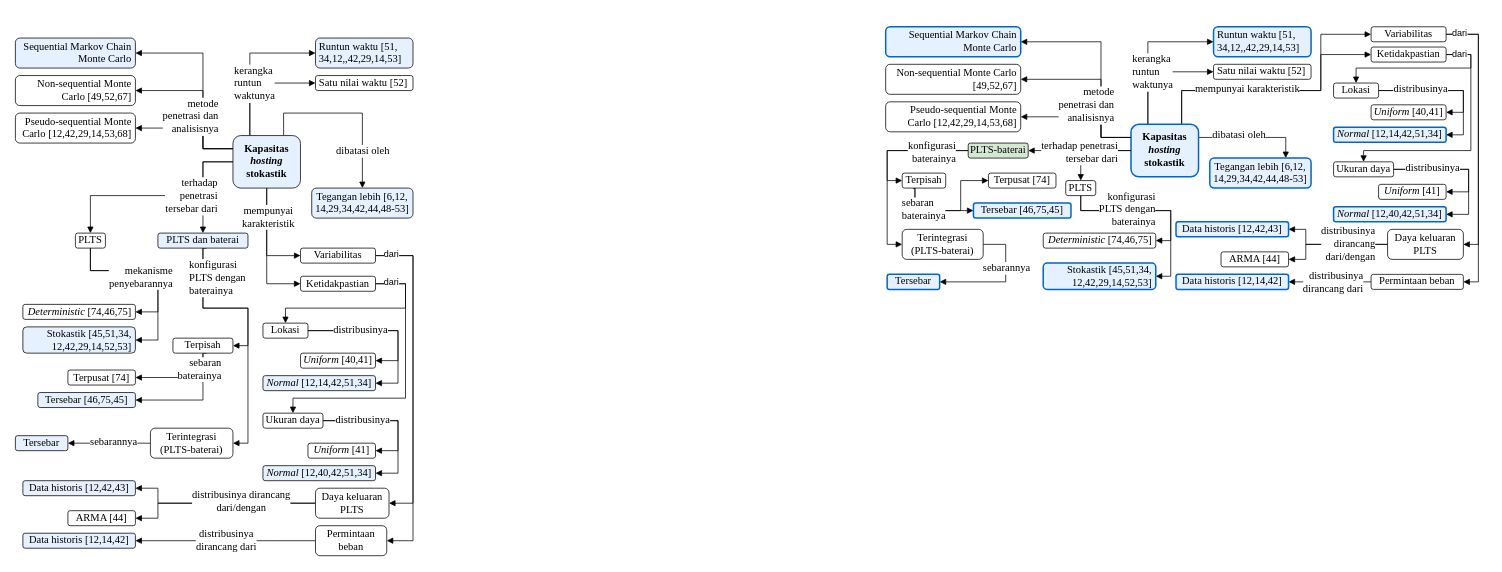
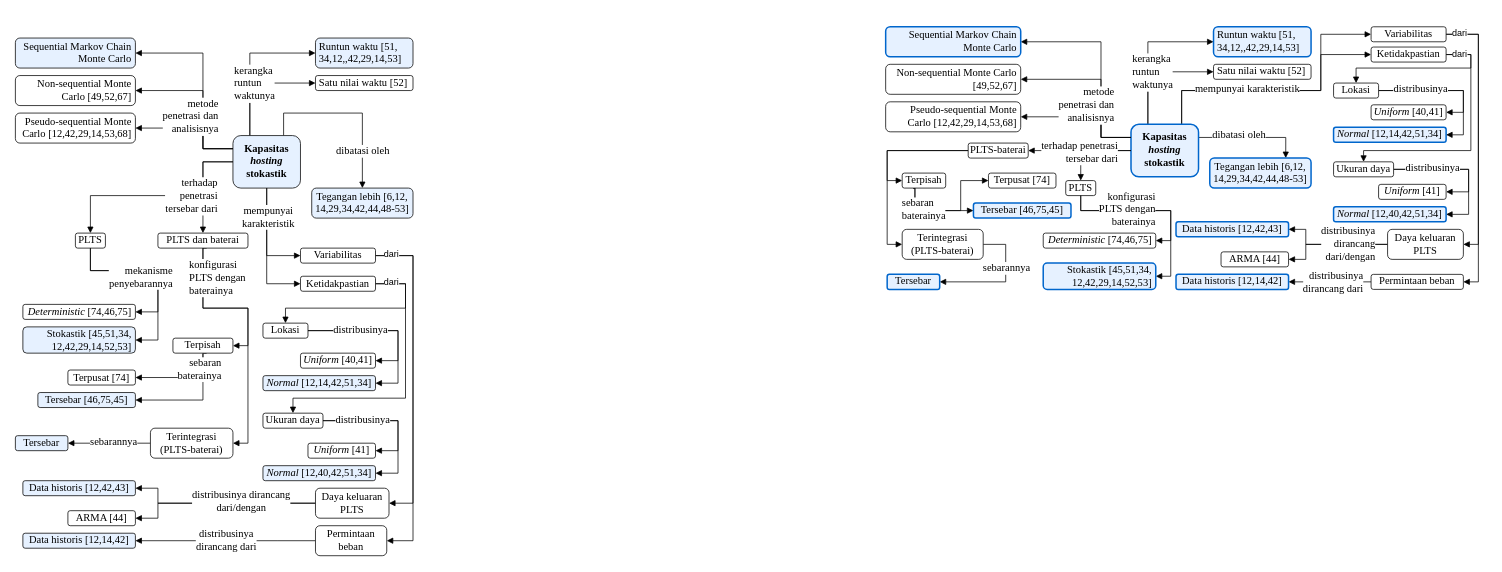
(998, 150) -> (998, 150)
(927, 152) -> none
(203, 240) -> (203, 240)
